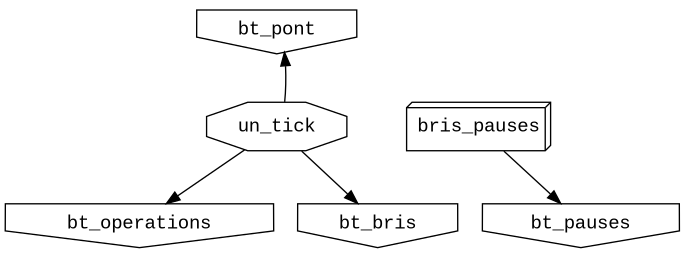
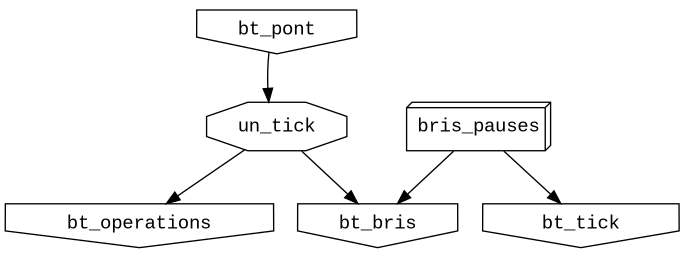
(286, 84) -> (268, 70)
none -> (431, 173)
(581, 223) -> (581, 223)
